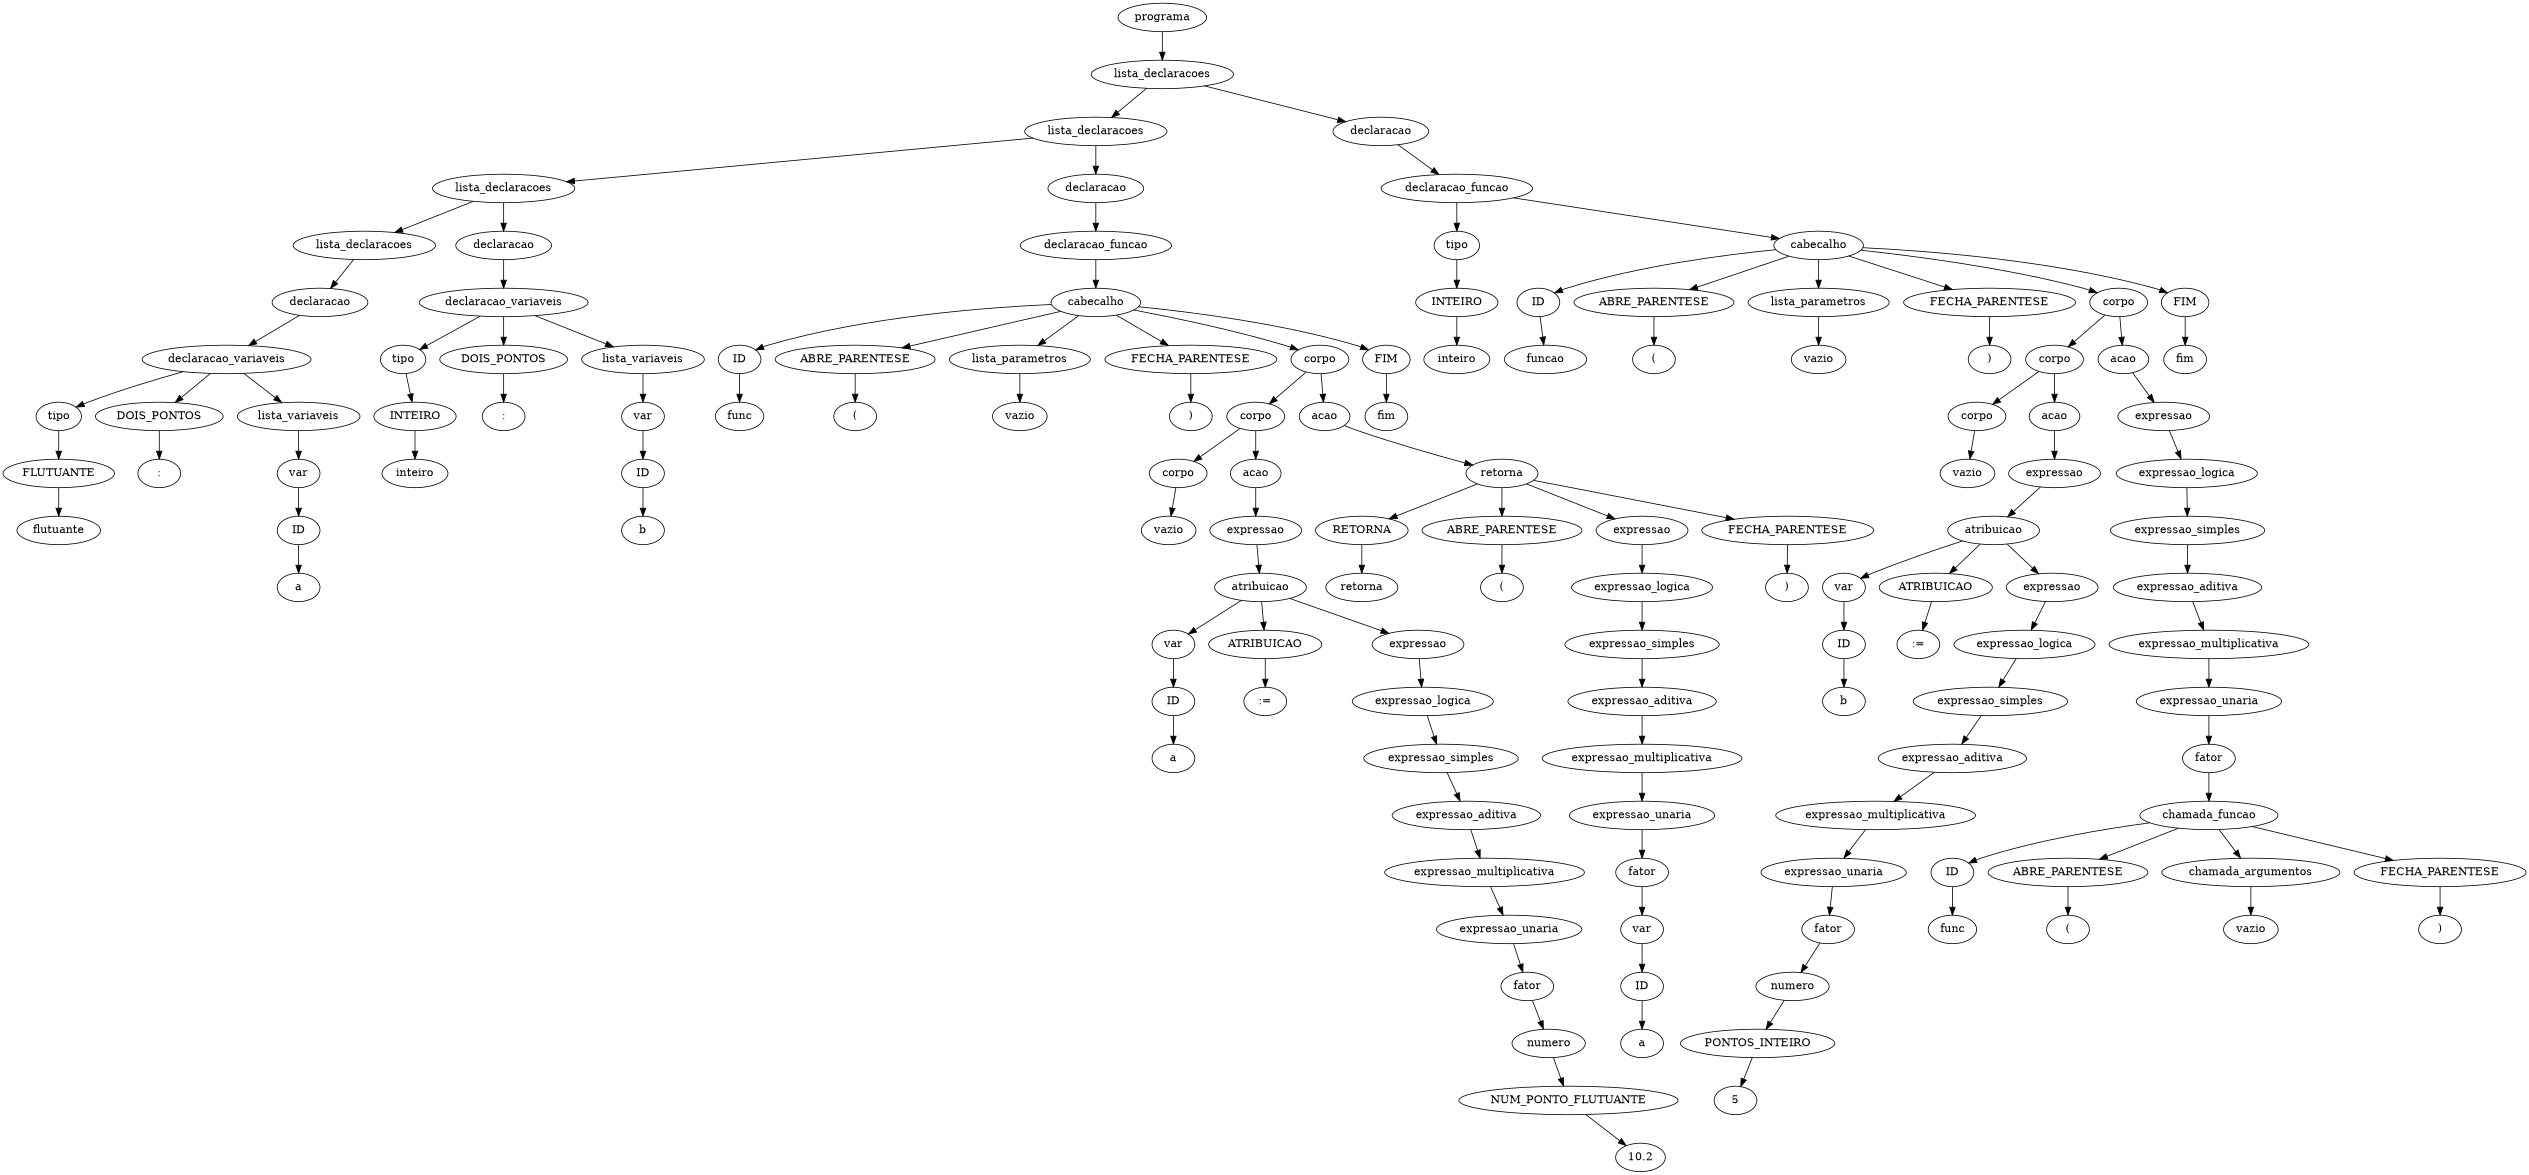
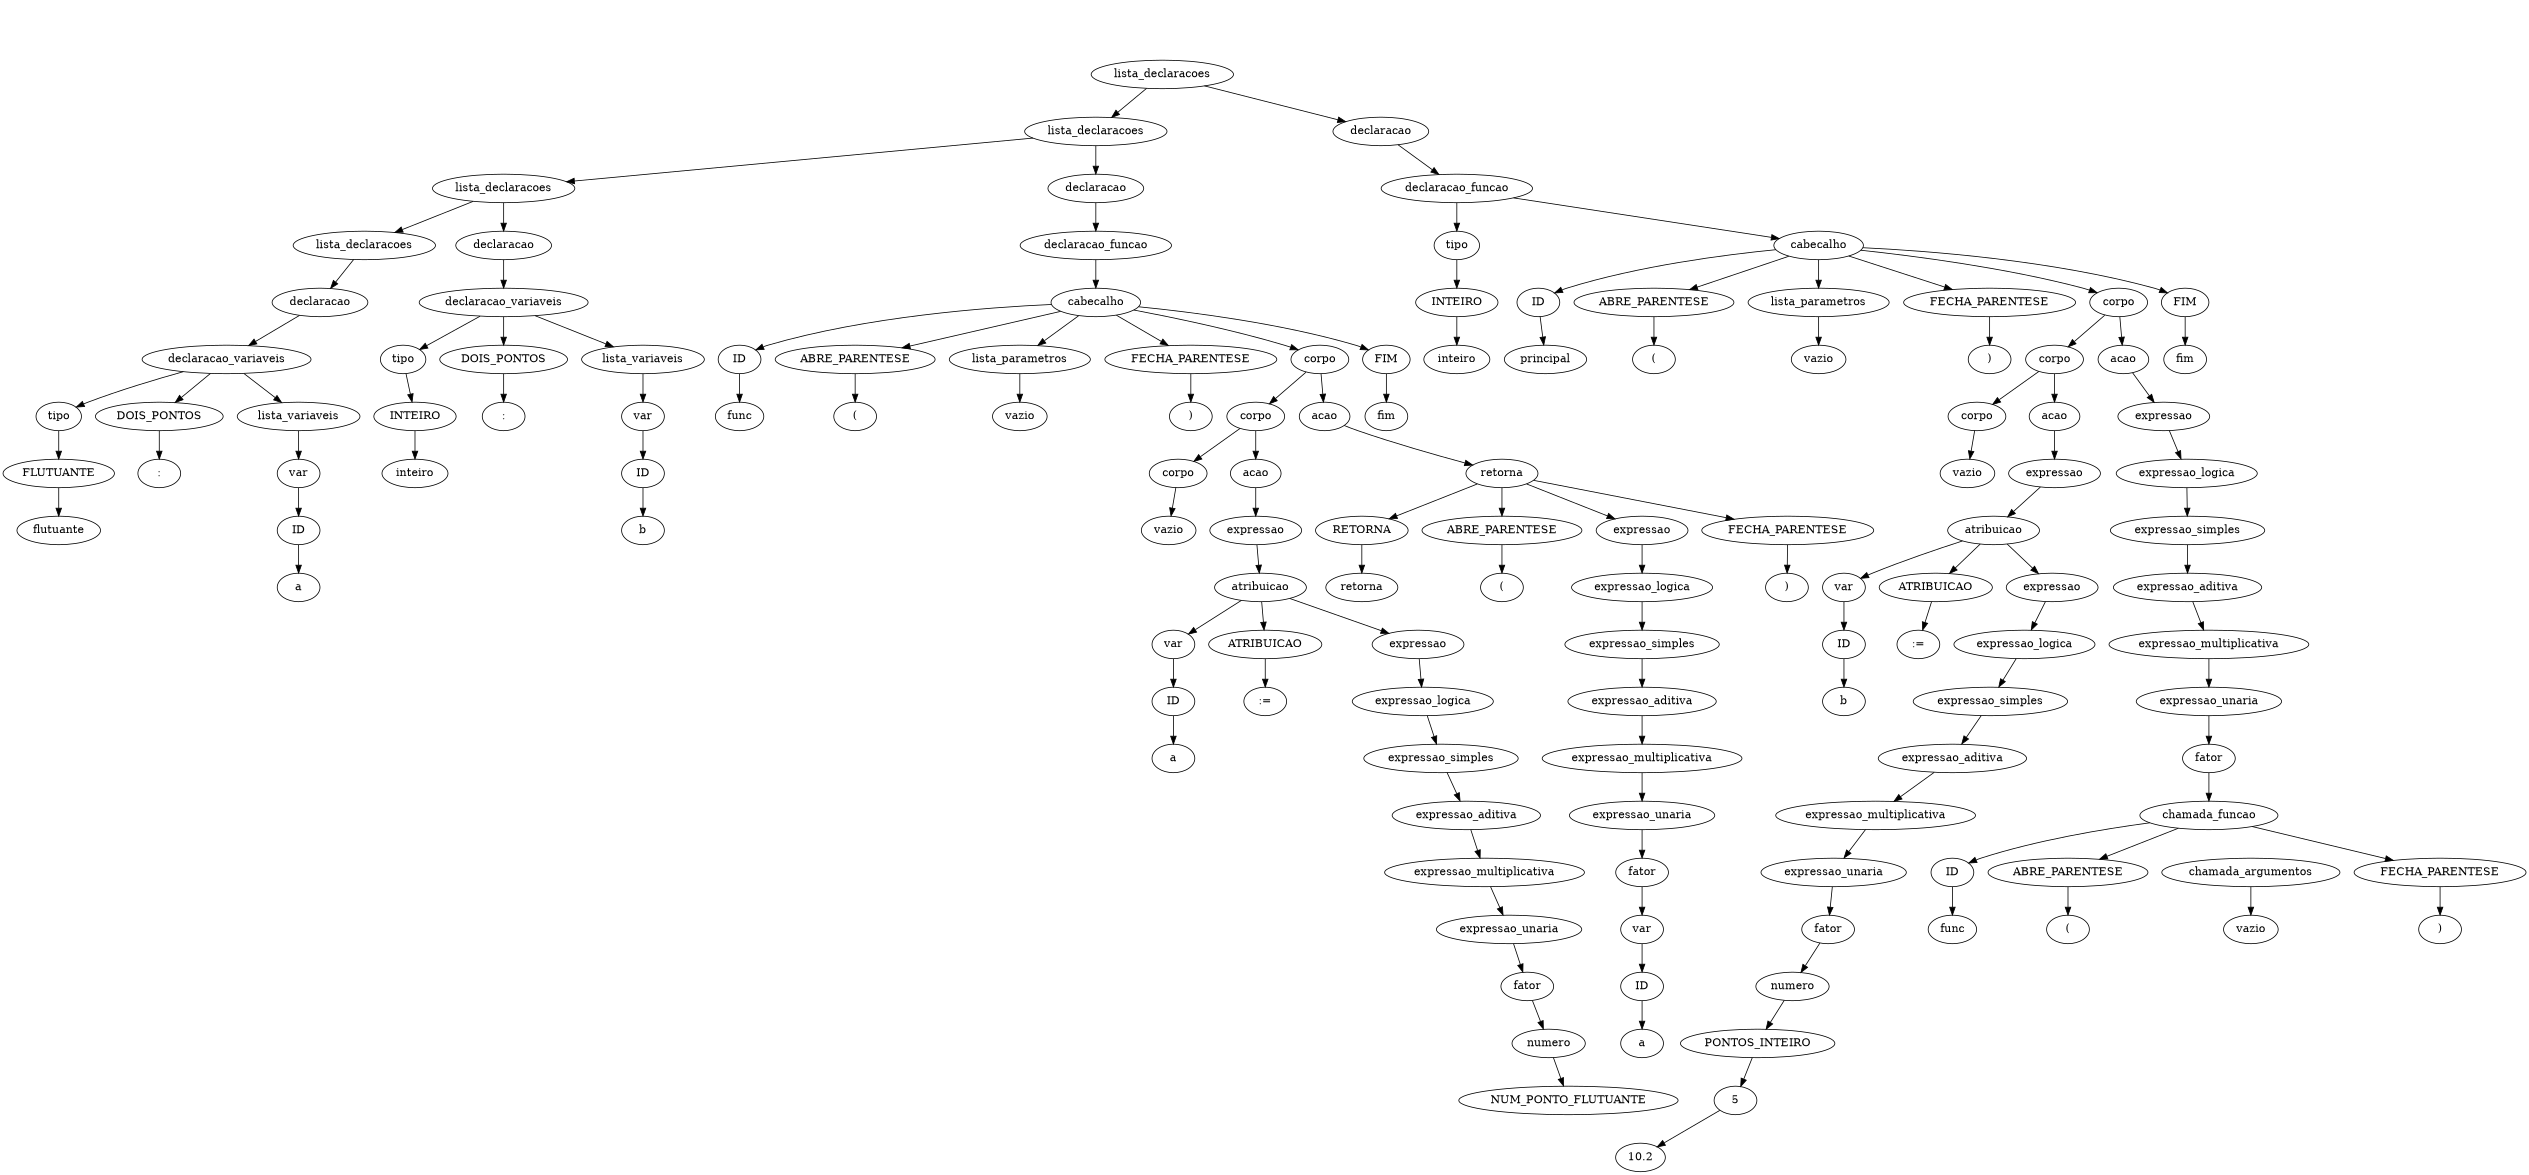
(1162, 17) -> none
(1545, 359) -> (1545, 359)
(2227, 841) -> none
(1603, 1128) -> (1692, 1127)
